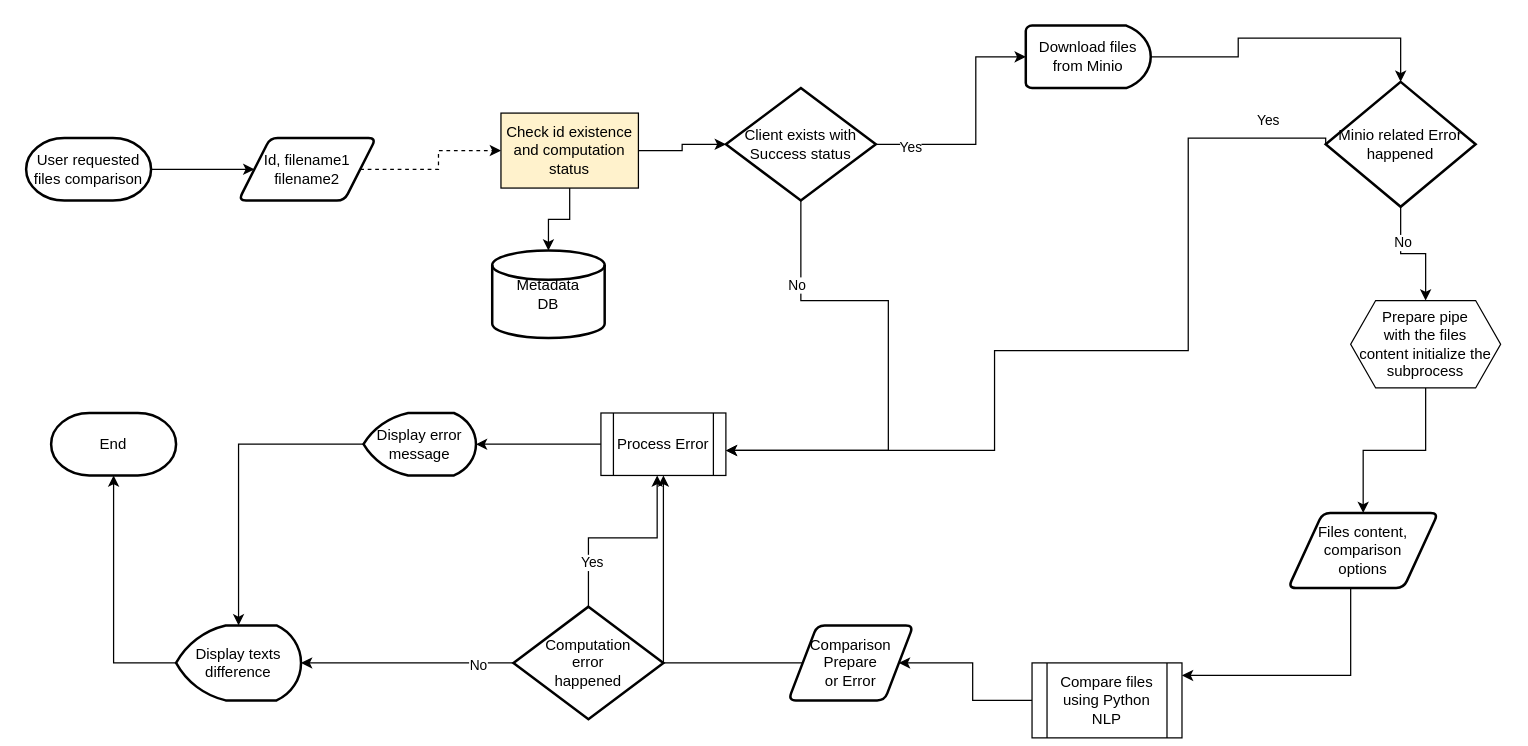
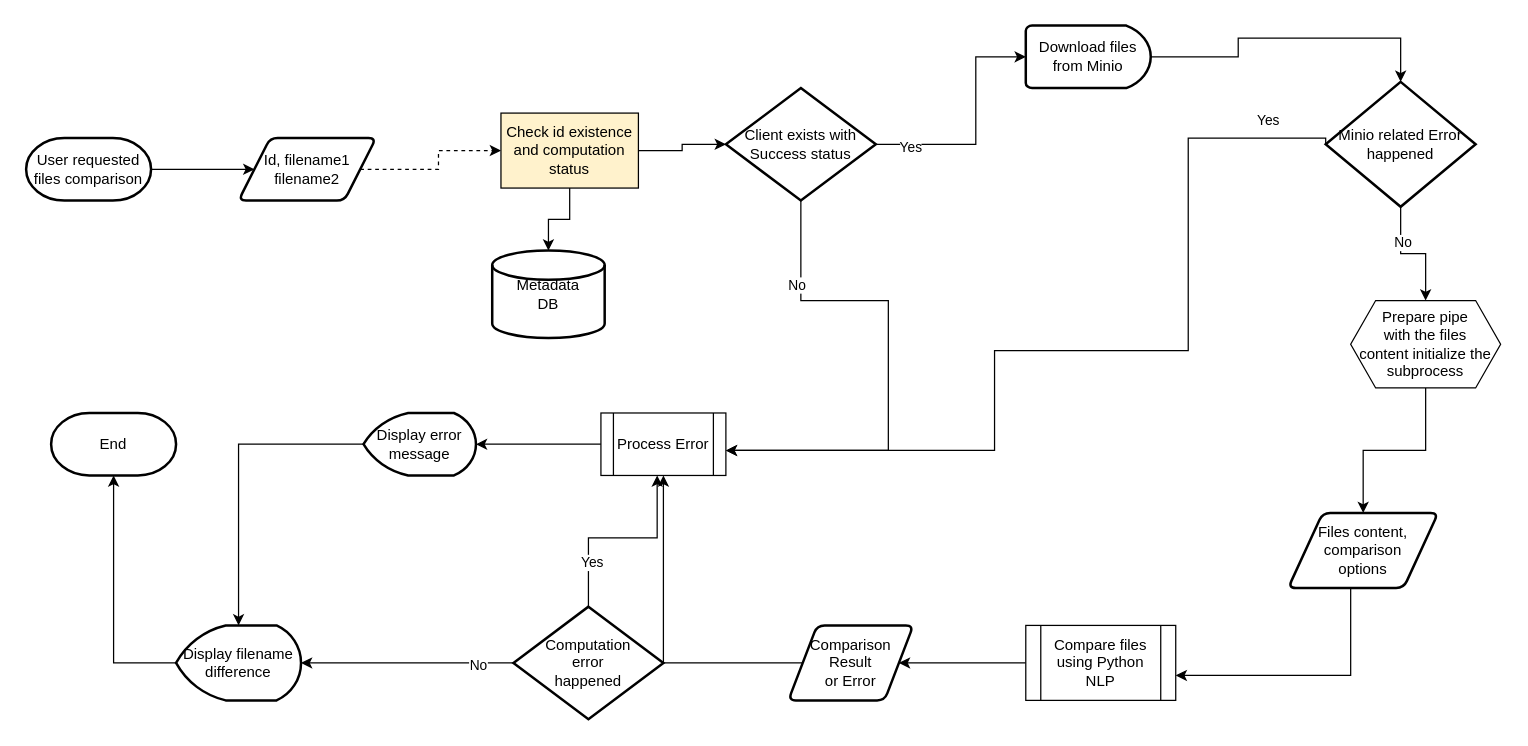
(238, 663) -> (238, 663)
(851, 663) -> (851, 663)
(1107, 701) -> (1101, 663)
